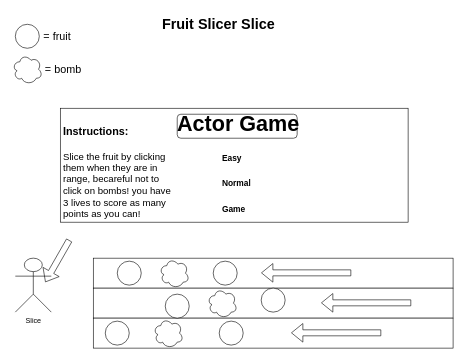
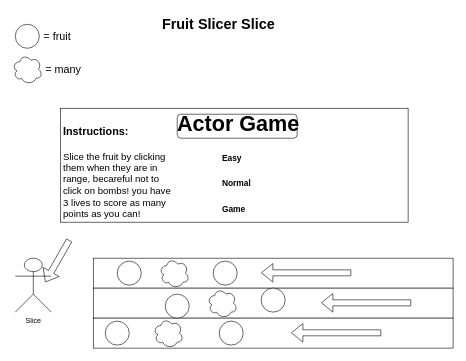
(63, 69) -> (63, 69)
